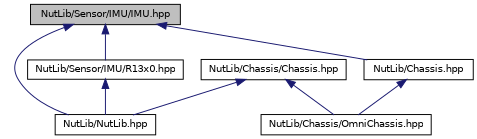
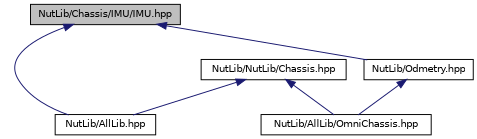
(105, 14) -> (105, 14)
(105, 70) -> none
(274, 70) -> (274, 70)
(419, 70) -> (419, 70)
(105, 125) -> (105, 125)
(346, 125) -> (346, 125)
